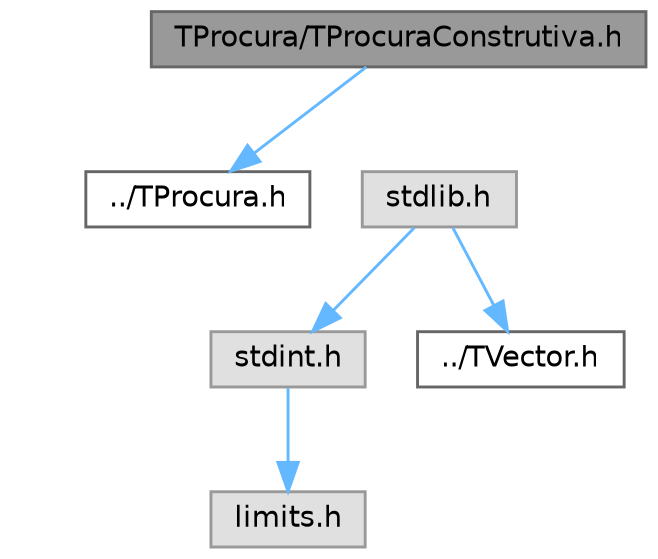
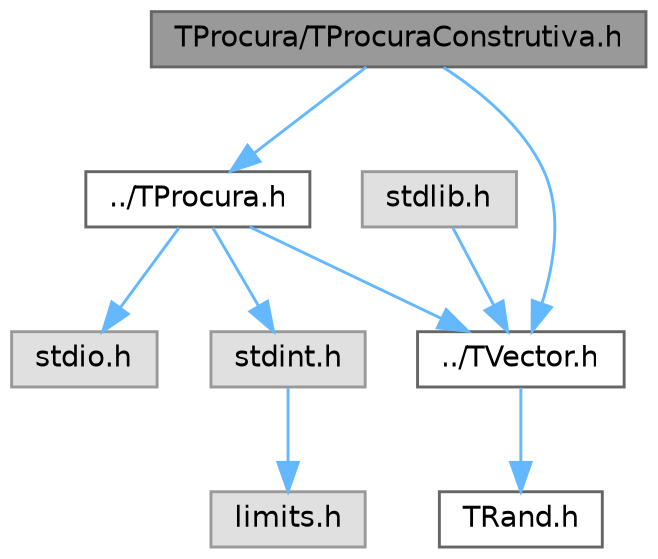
none -> (541, 166)
(374, 269) -> (236, 267)
none -> (346, 273)
none -> (84, 359)
none -> (521, 519)
